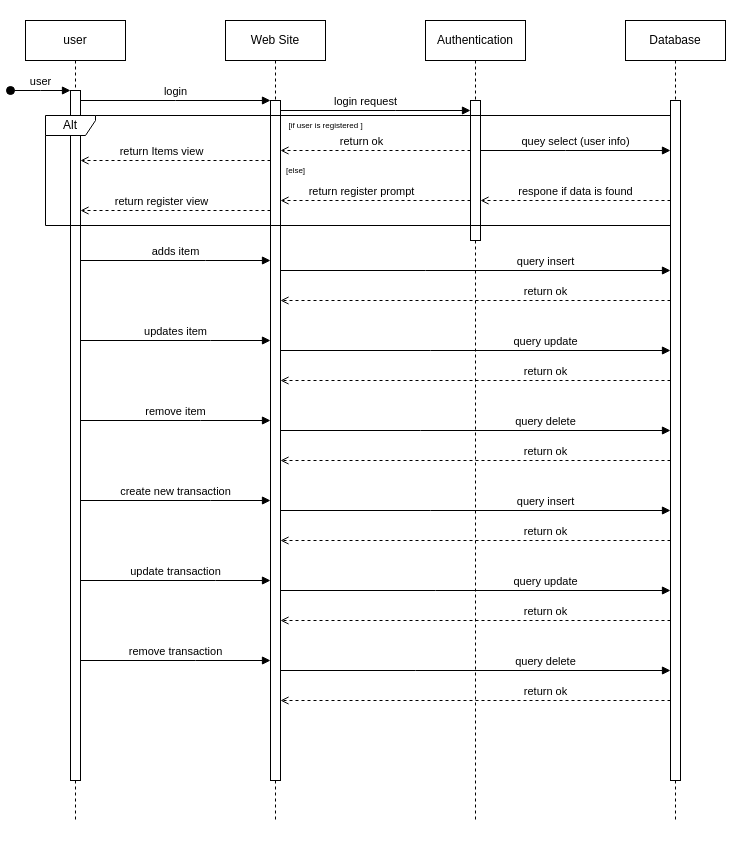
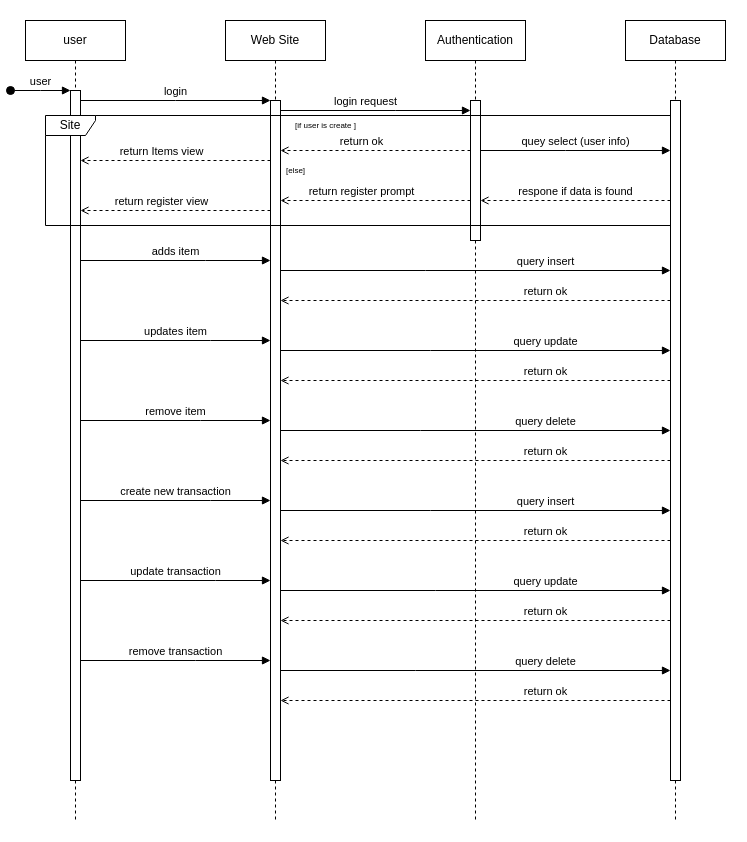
(71, 126) -> (71, 126)
(326, 126) -> (326, 126)
